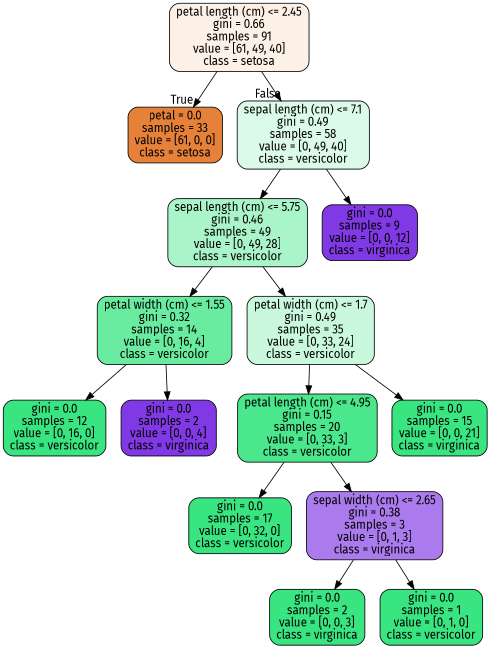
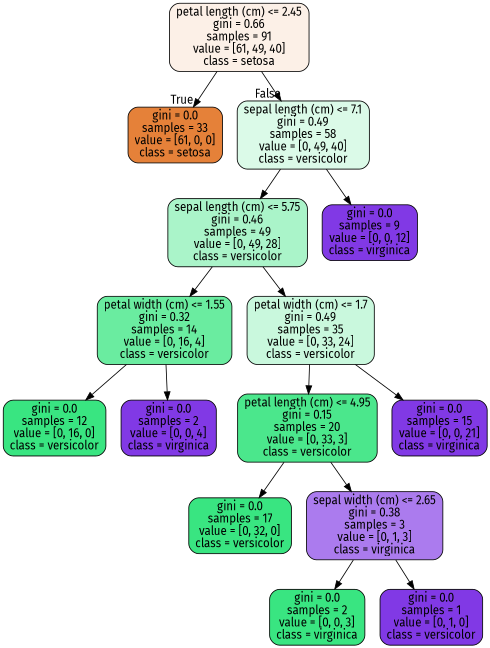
(175, 135) -> (175, 135)
(440, 428) -> (440, 428)
(431, 617) -> (431, 617)
